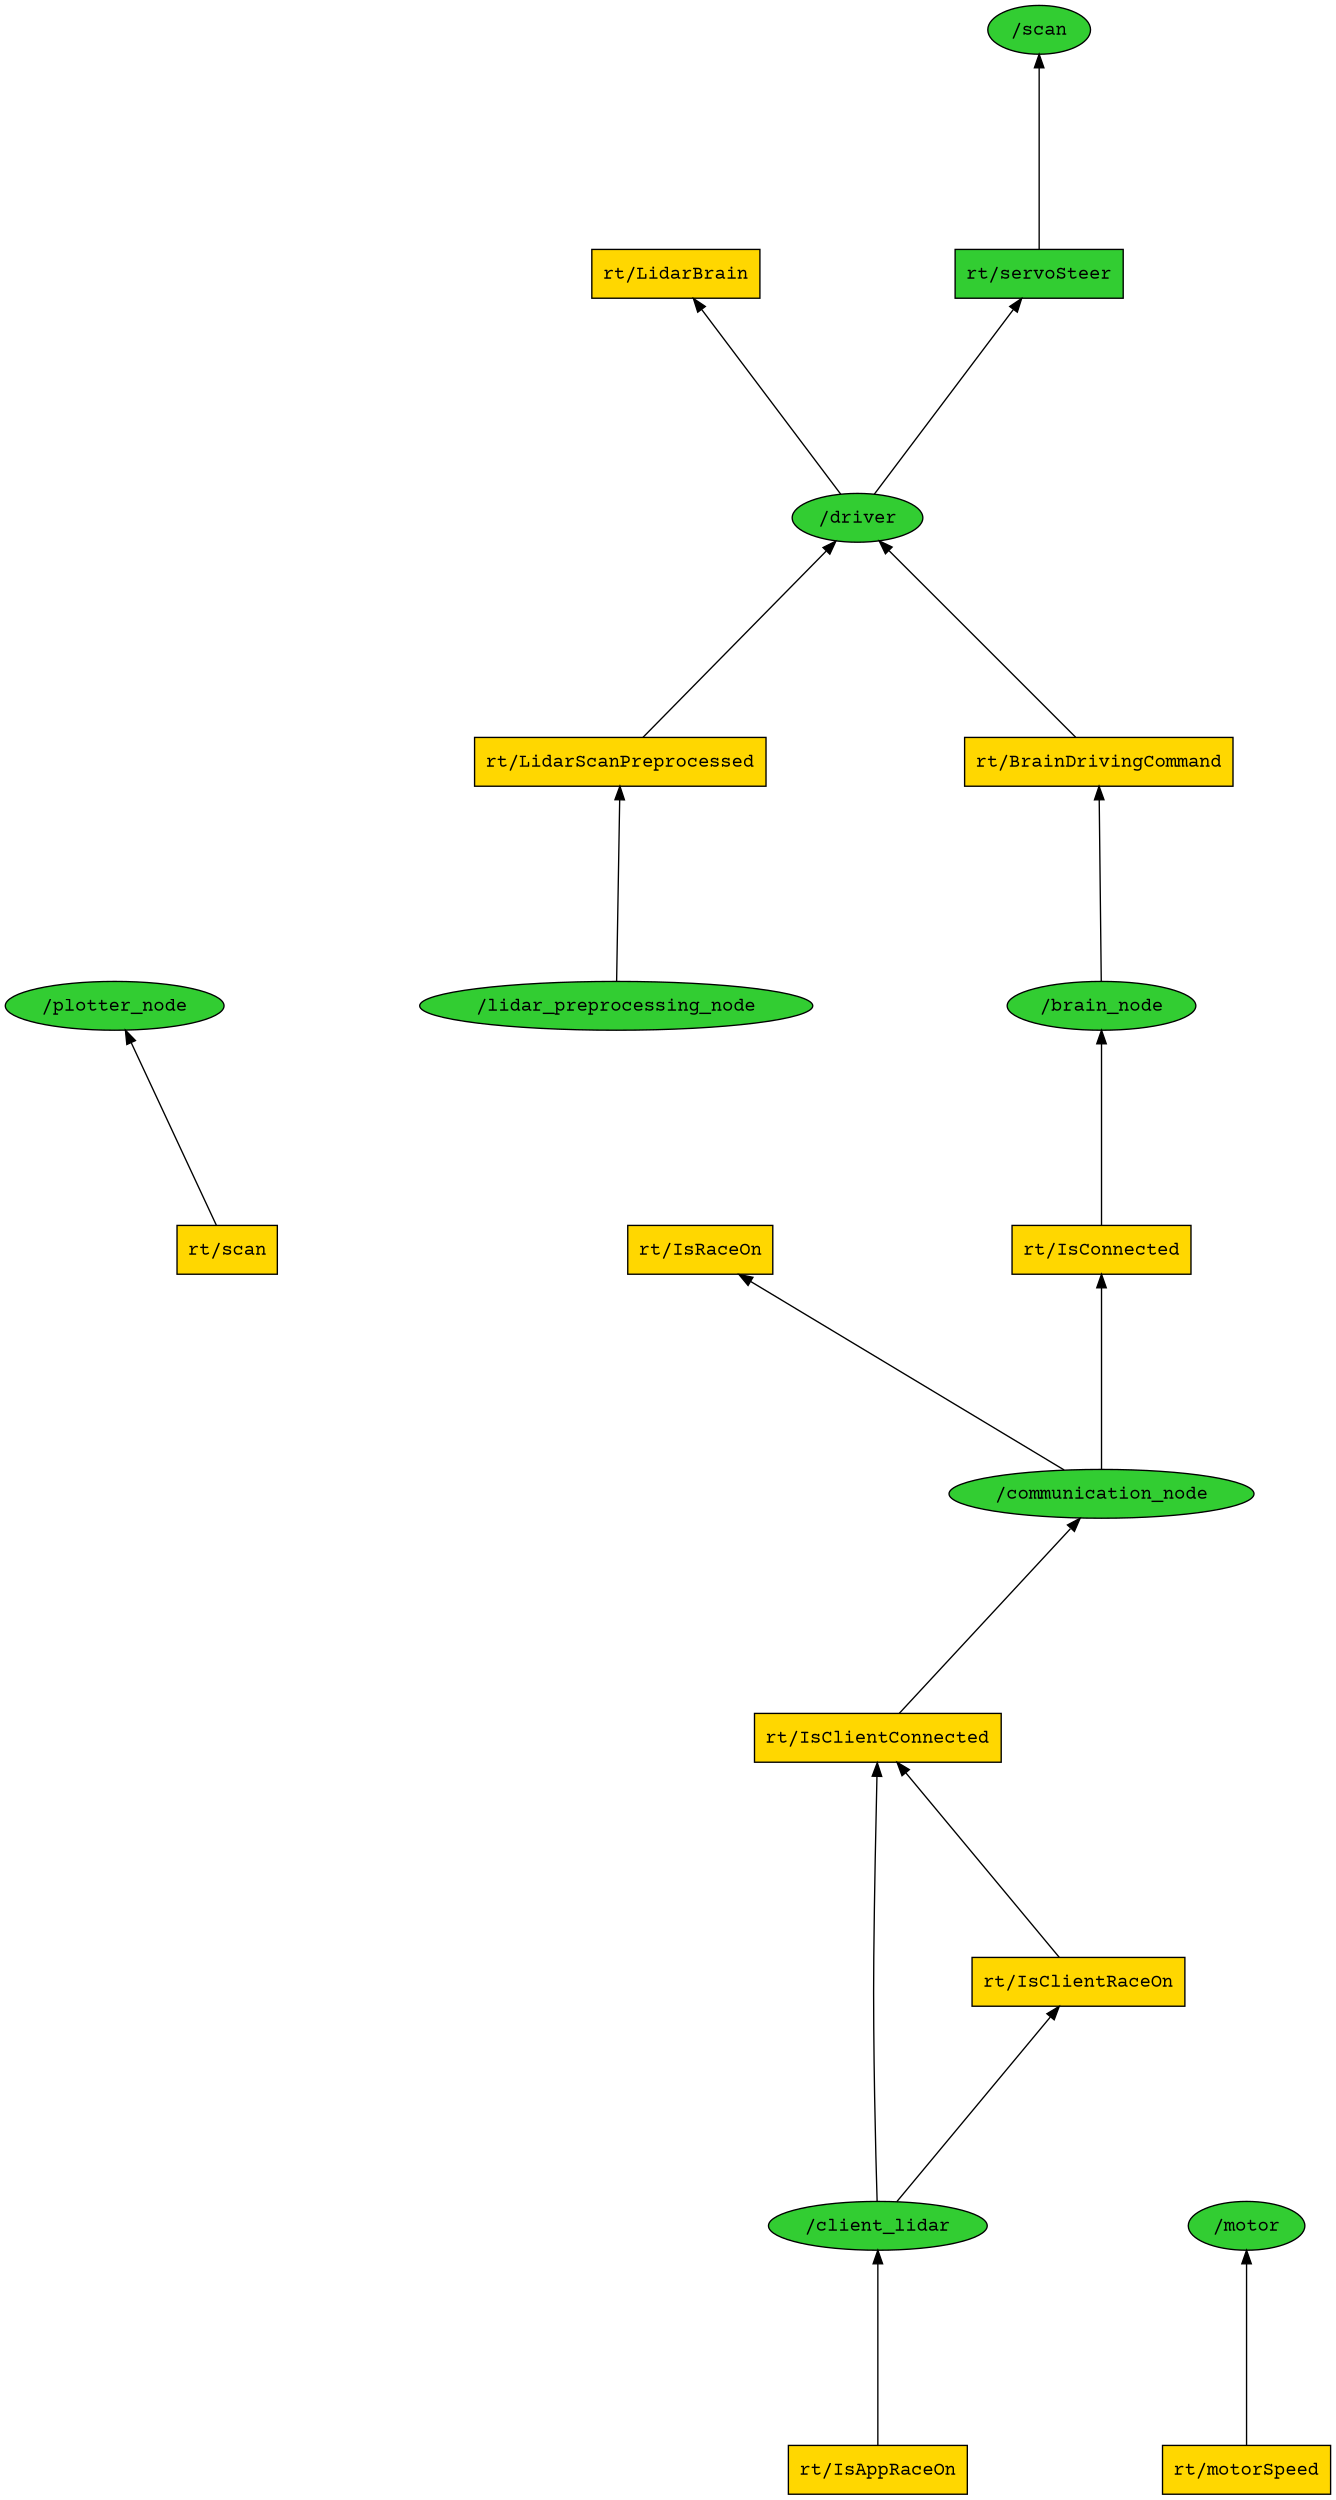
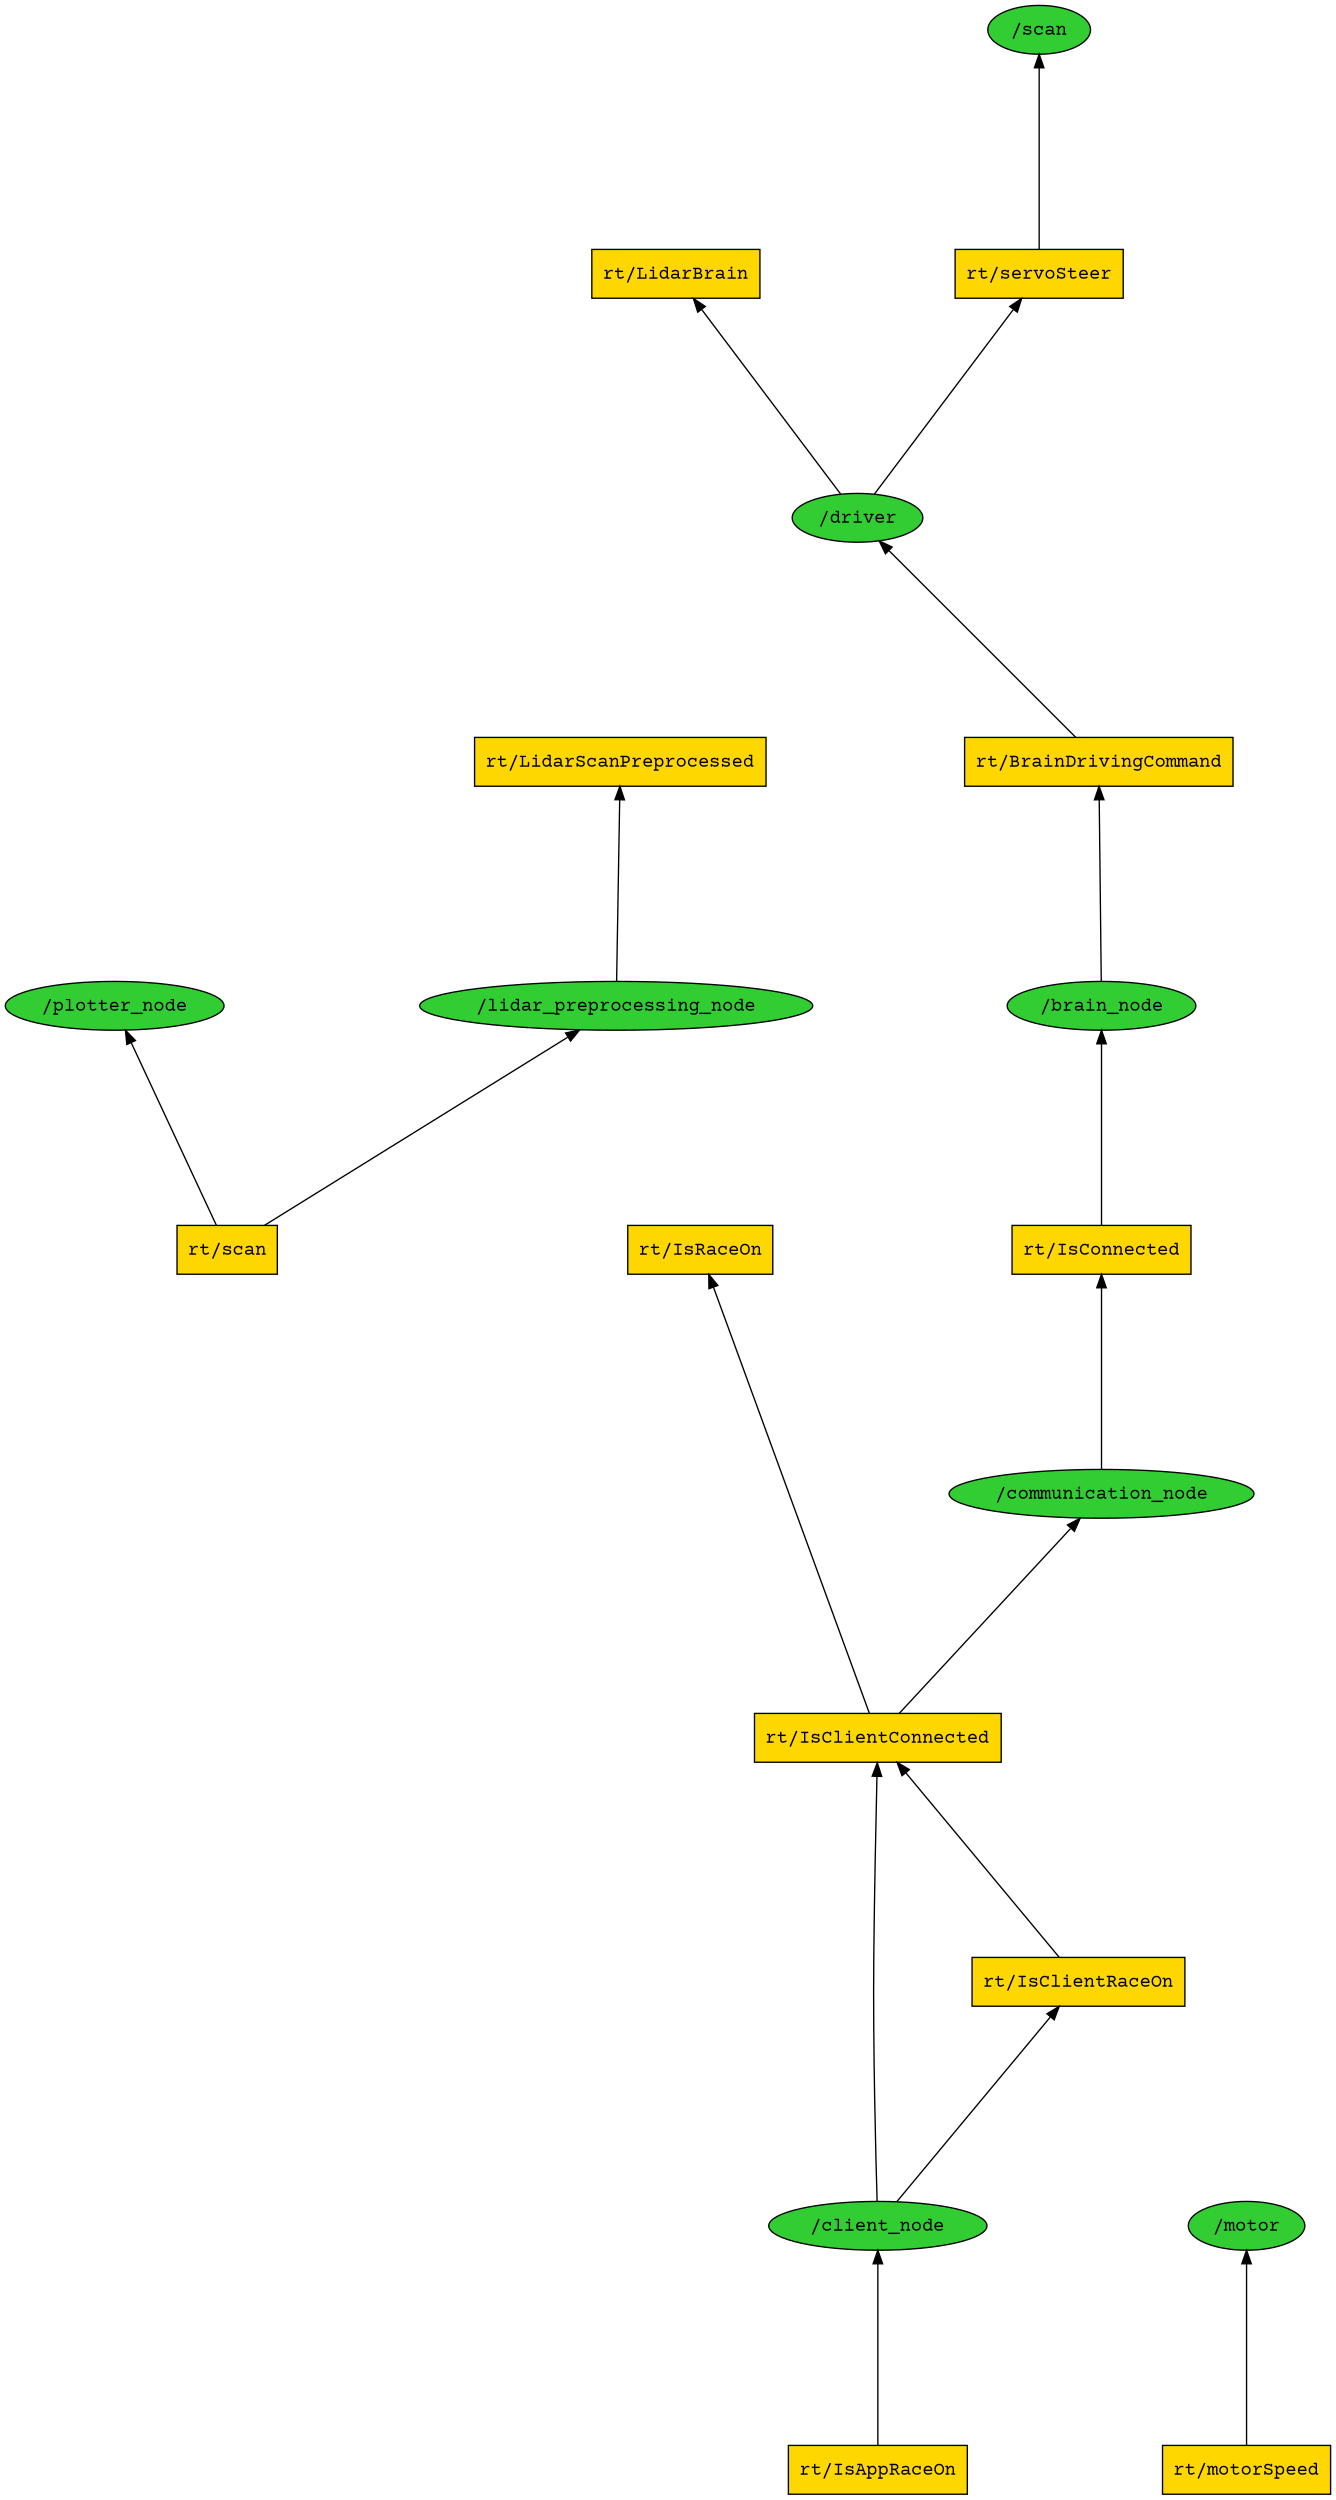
(1039, 274) -> (1039, 274)
(735, 644) -> none
none -> (416, 1131)
(907, 1376) -> (791, 1500)
(878, 2226) -> (878, 2226)
